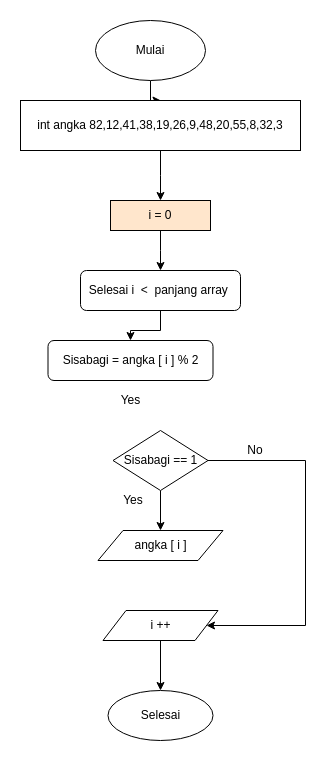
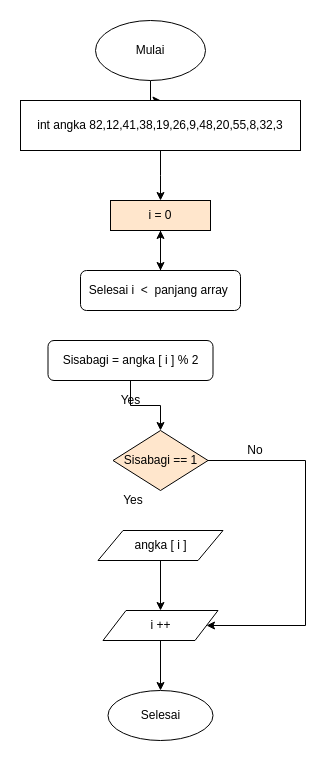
(155, 331) -> (161, 269)
none -> (142, 406)
(161, 461) -> (161, 461)
(161, 507) -> none
none -> (161, 582)
